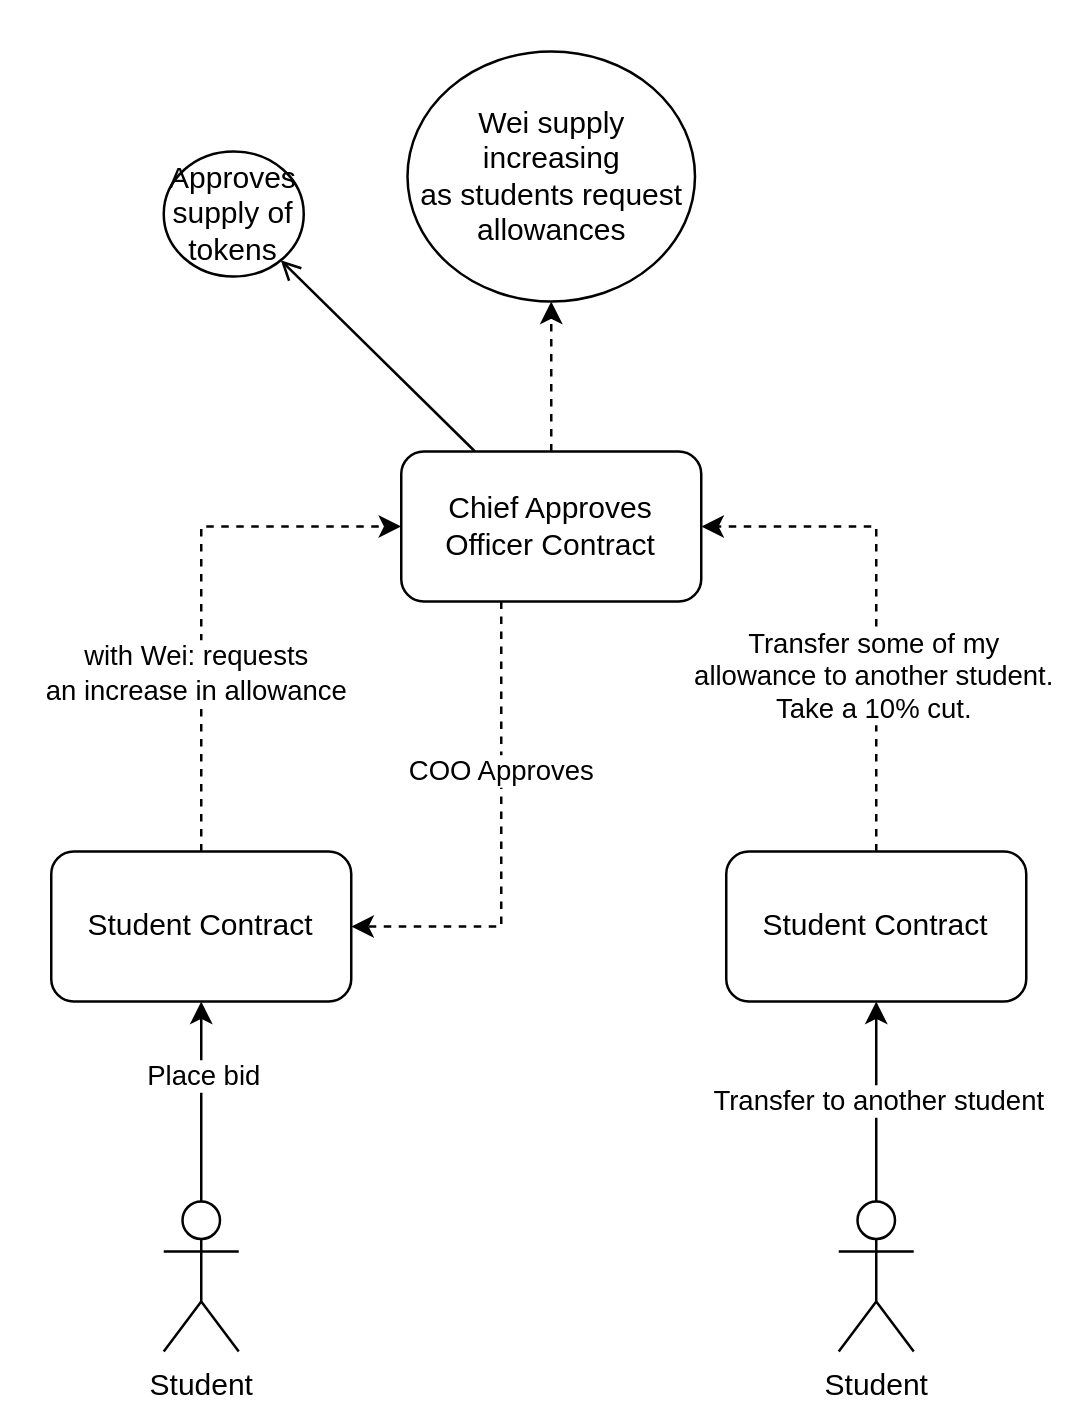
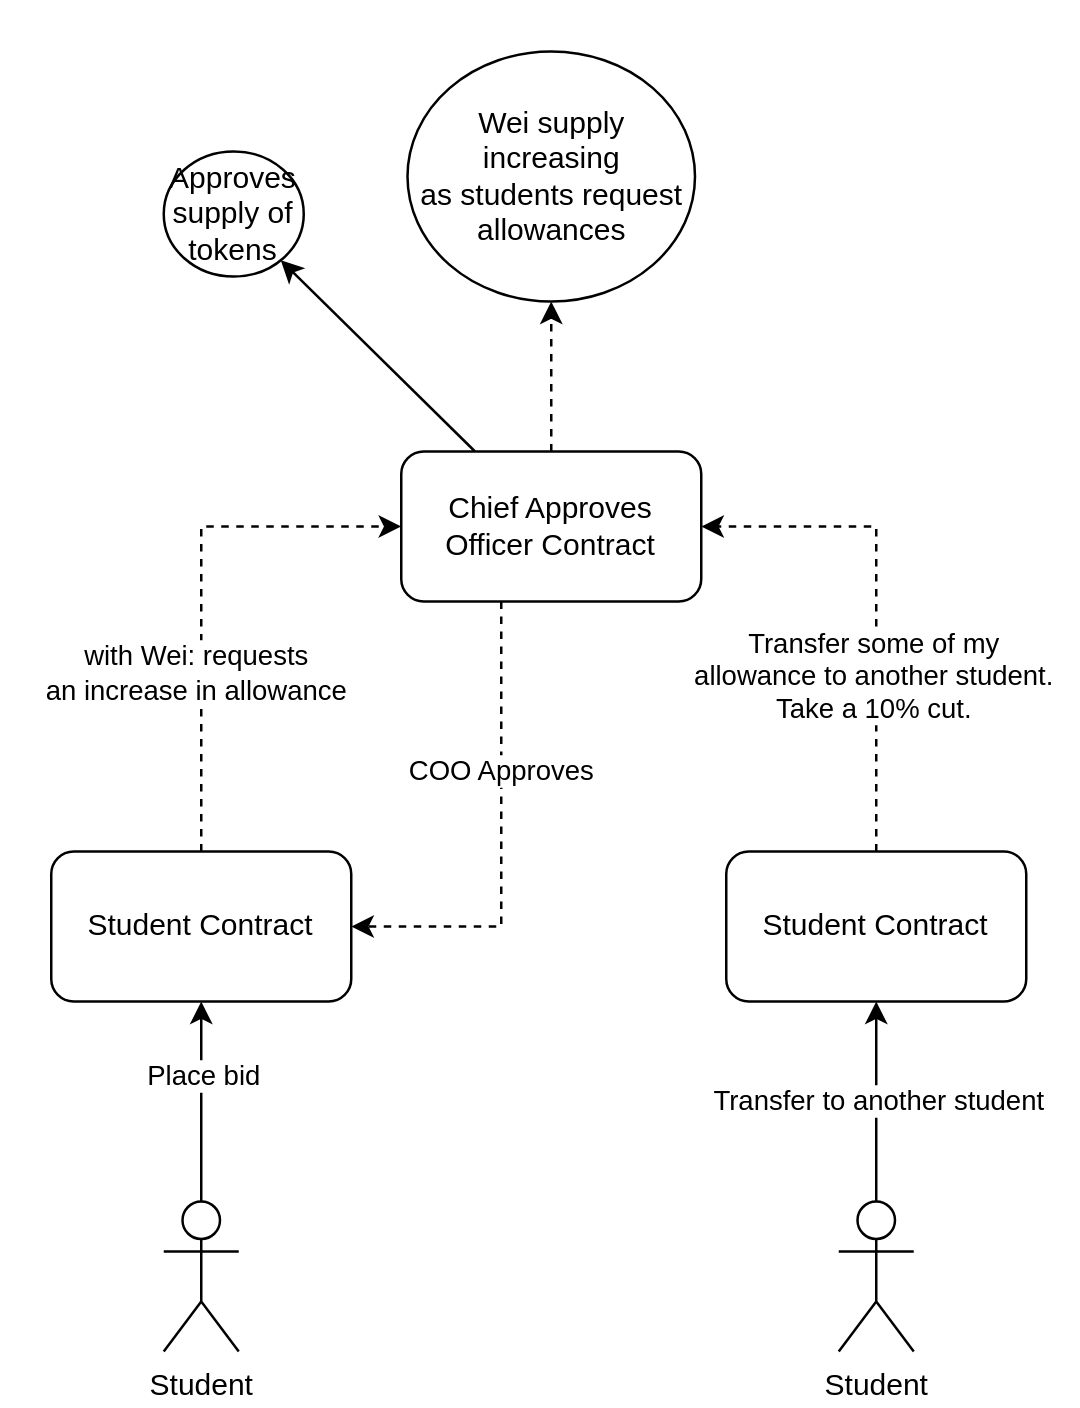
(290, 270) -> (294, 273)
